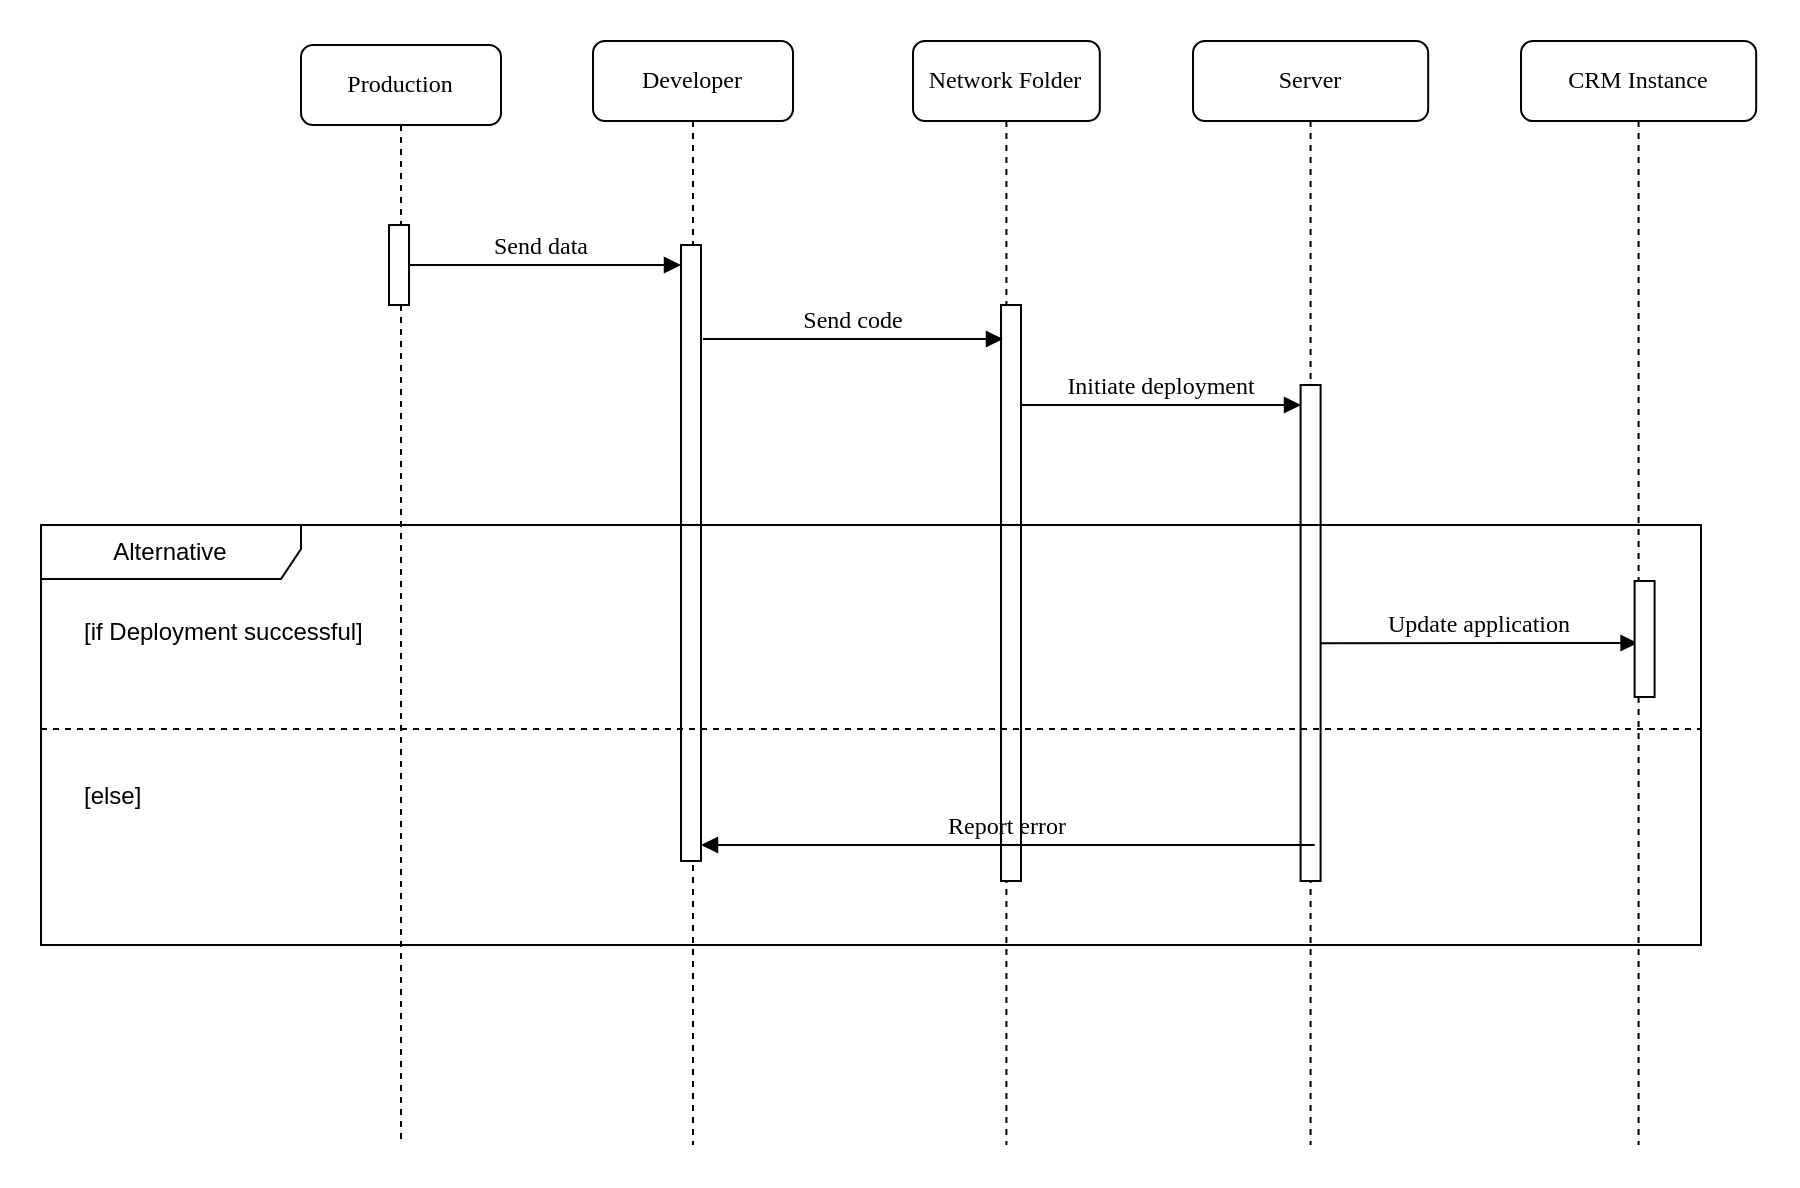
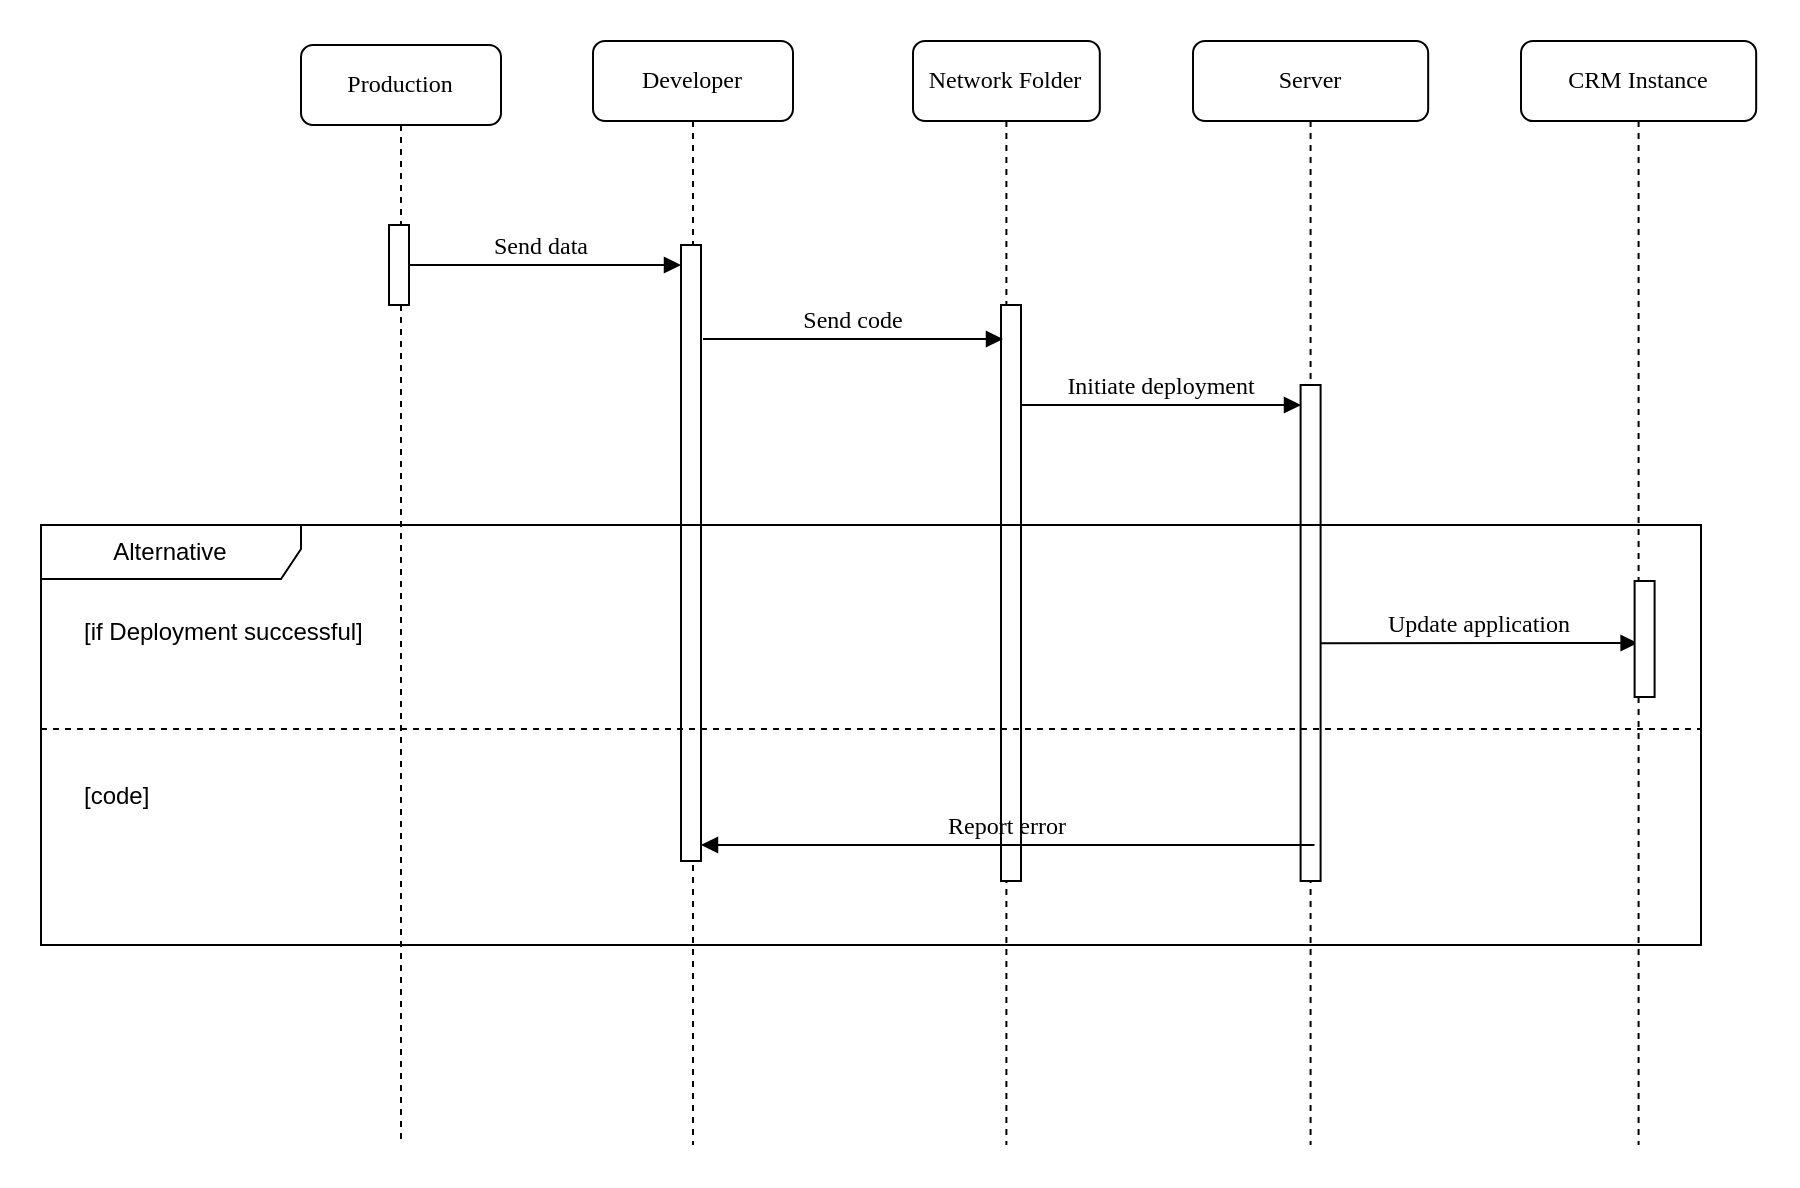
(122, 797) -> (125, 797)
